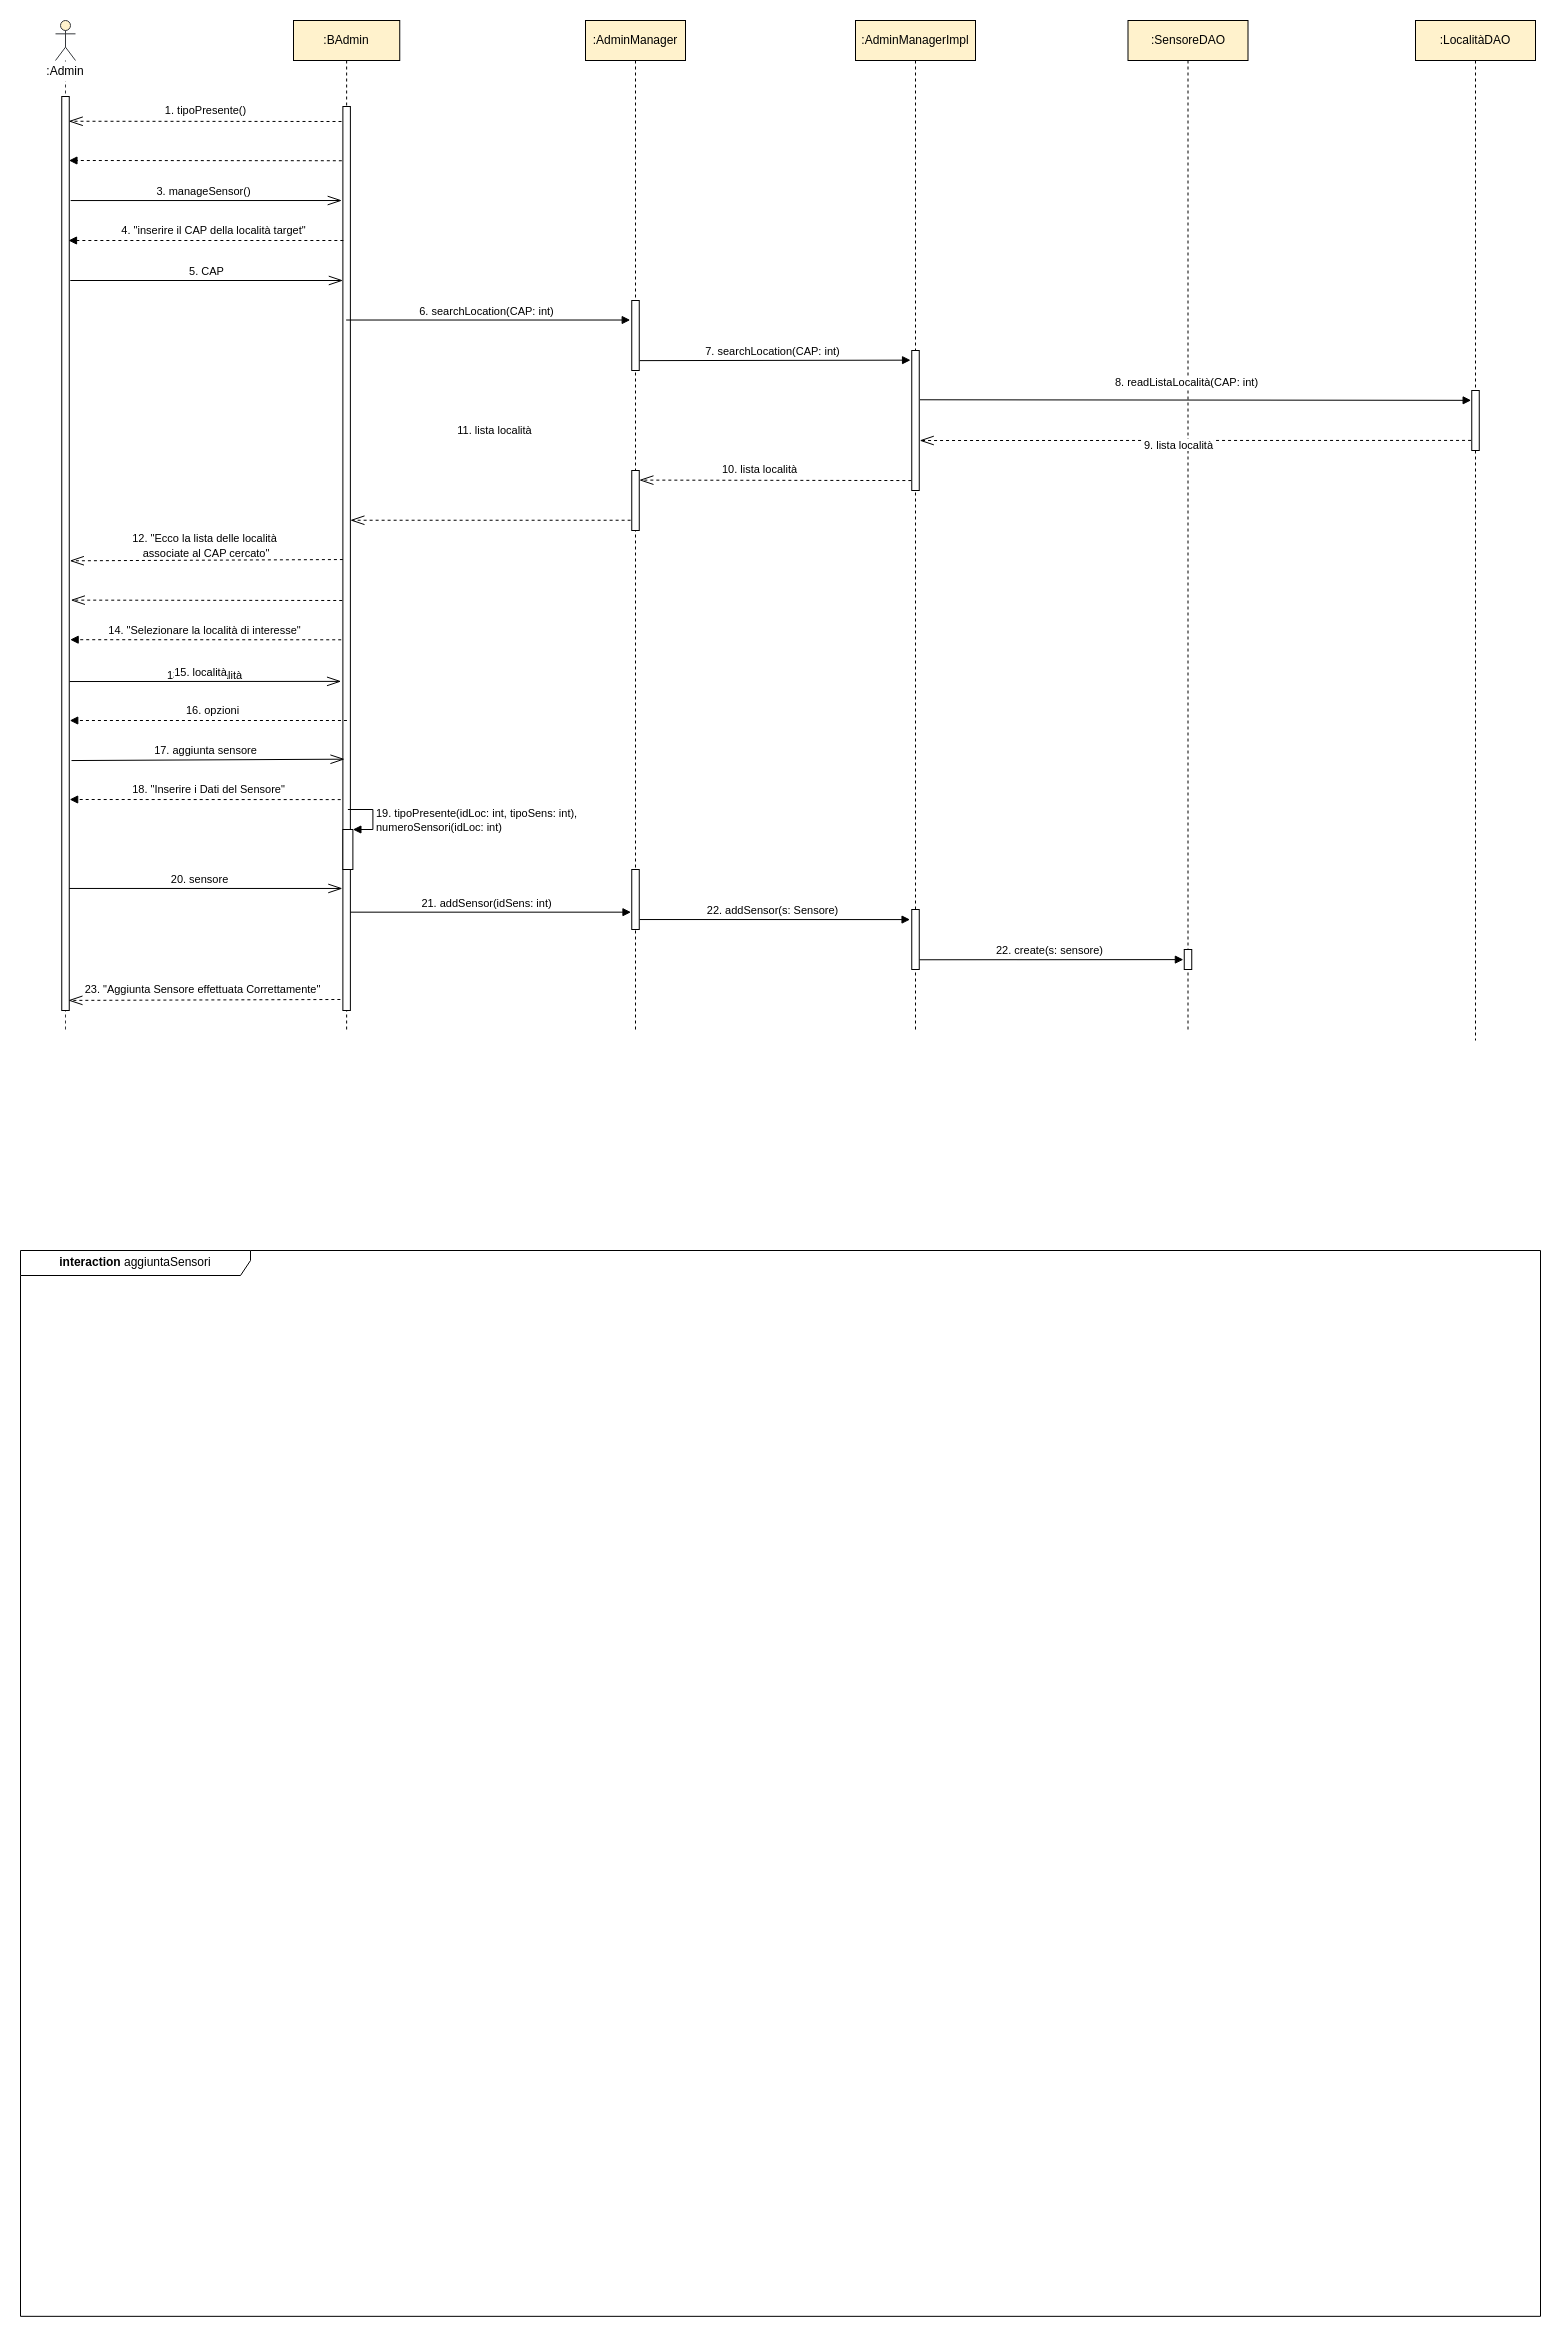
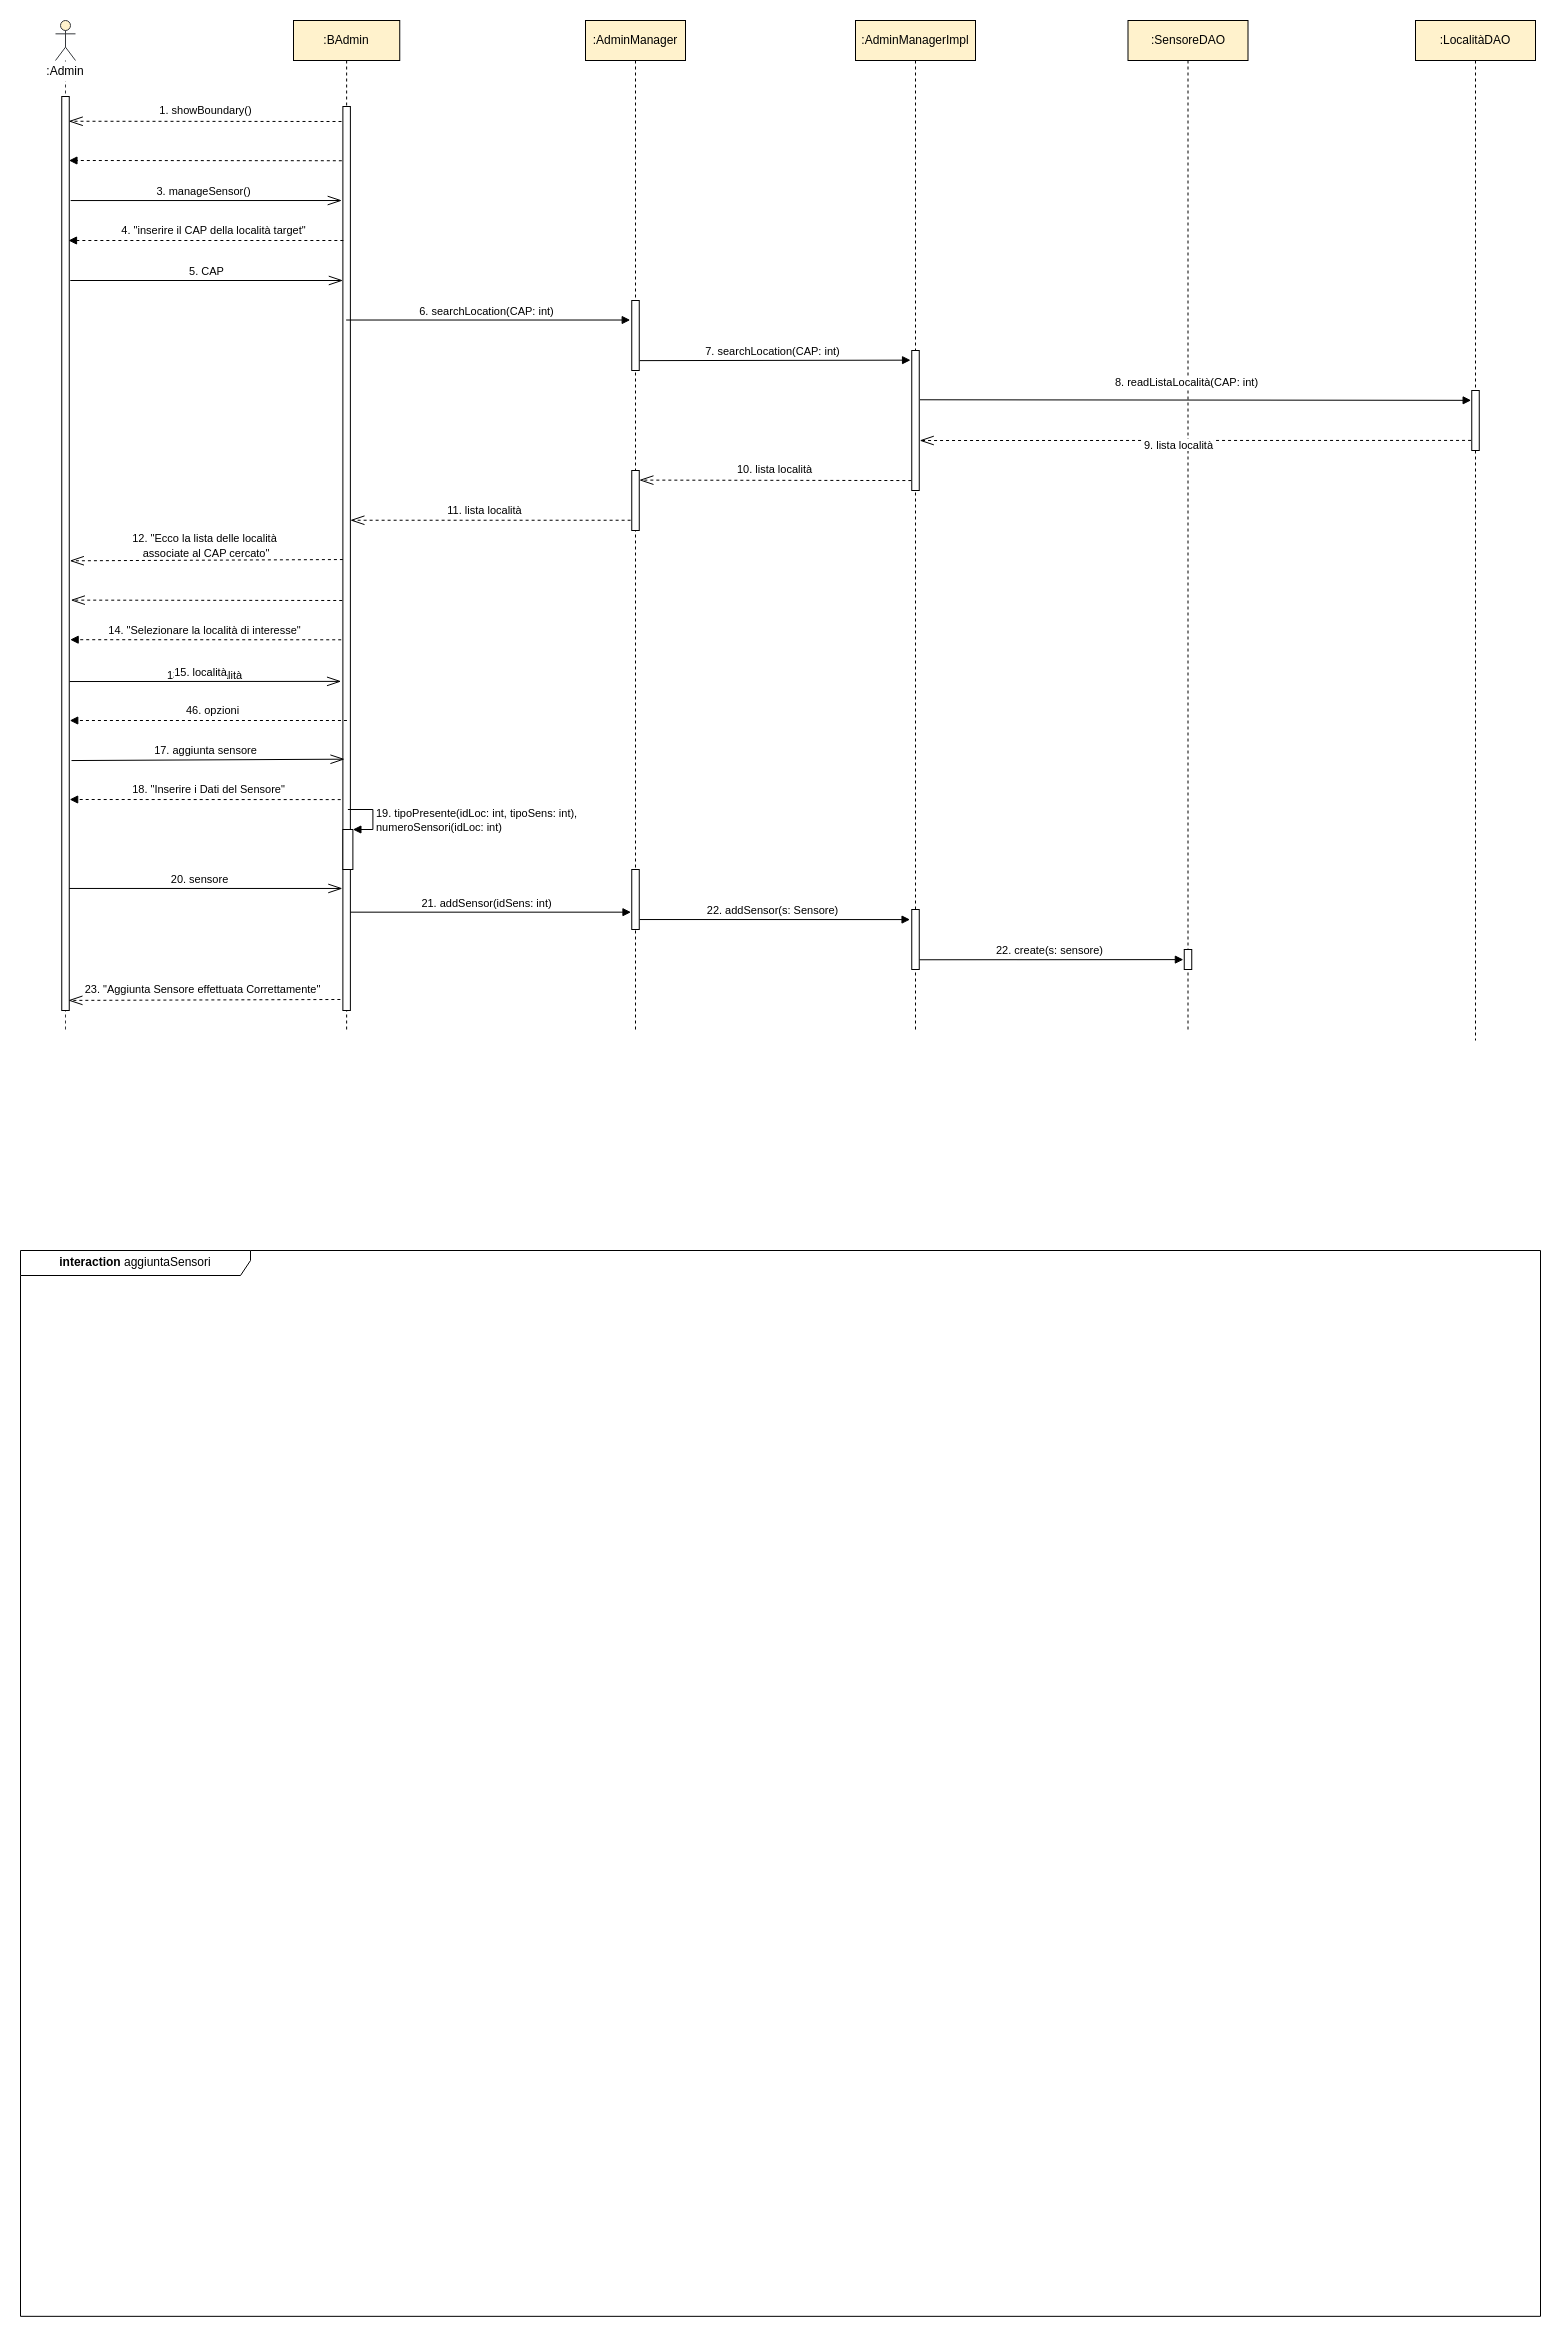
(206, 111) -> (206, 111)
(495, 431) -> (485, 511)
(760, 470) -> (775, 470)
(213, 711) -> (213, 711)
